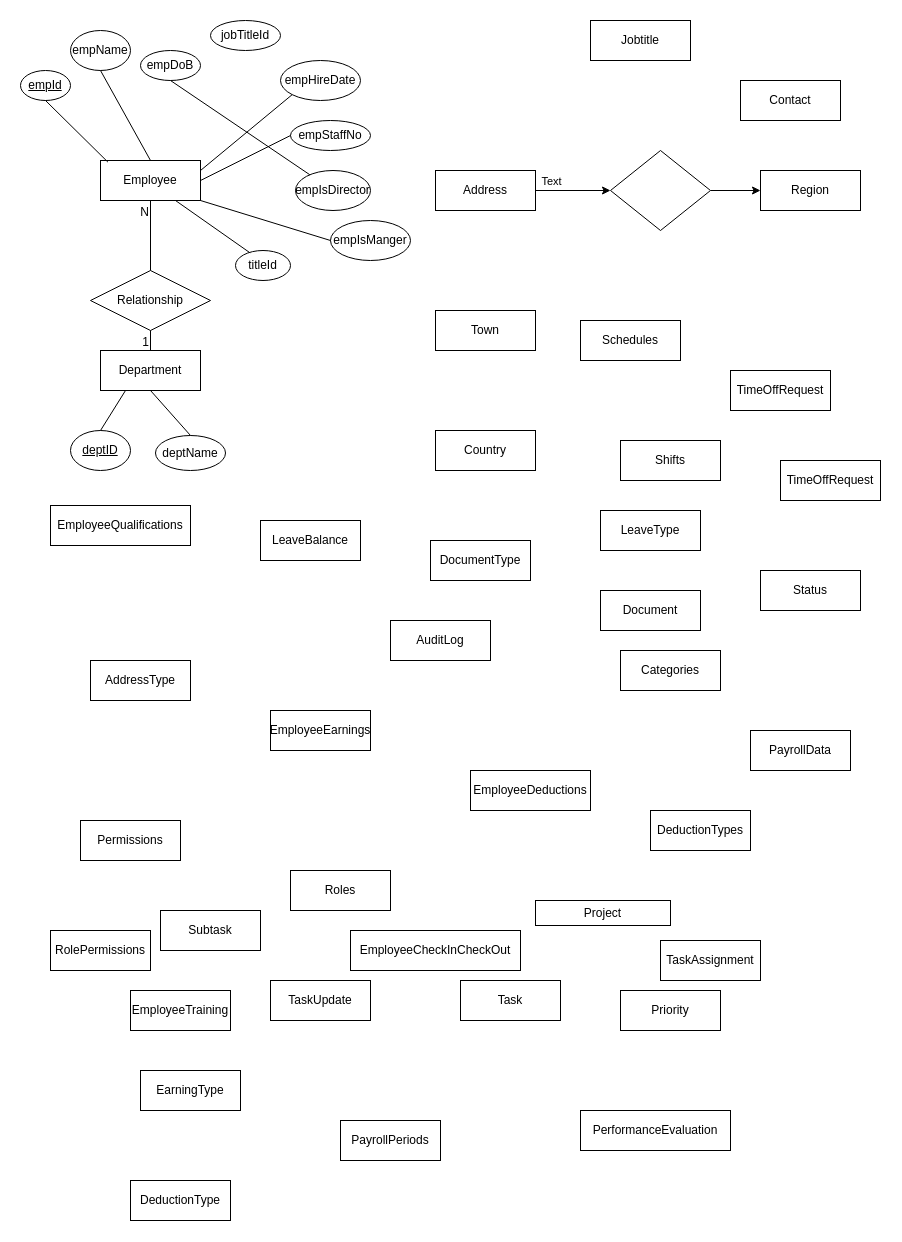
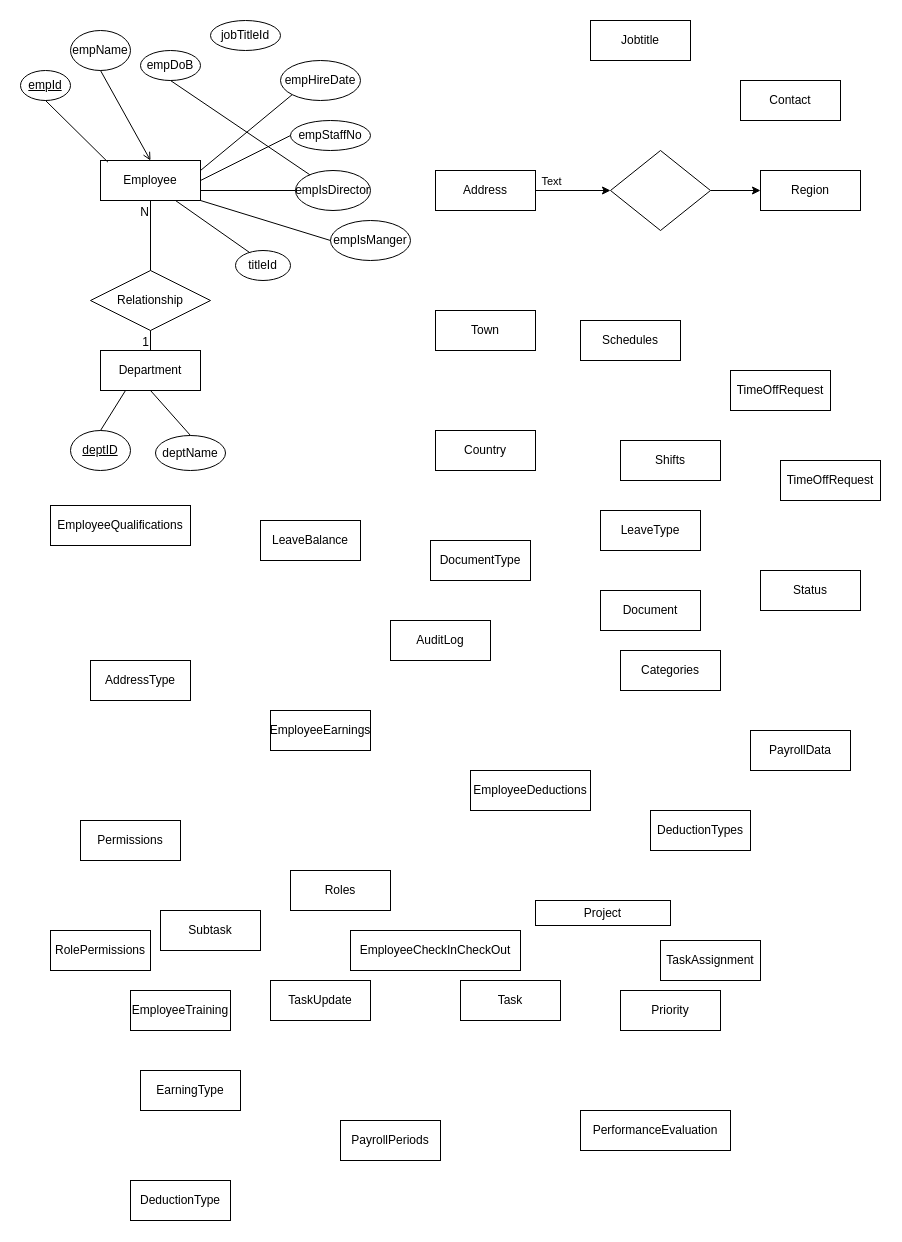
(148, 156) -> (148, 156)
none -> (249, 191)
